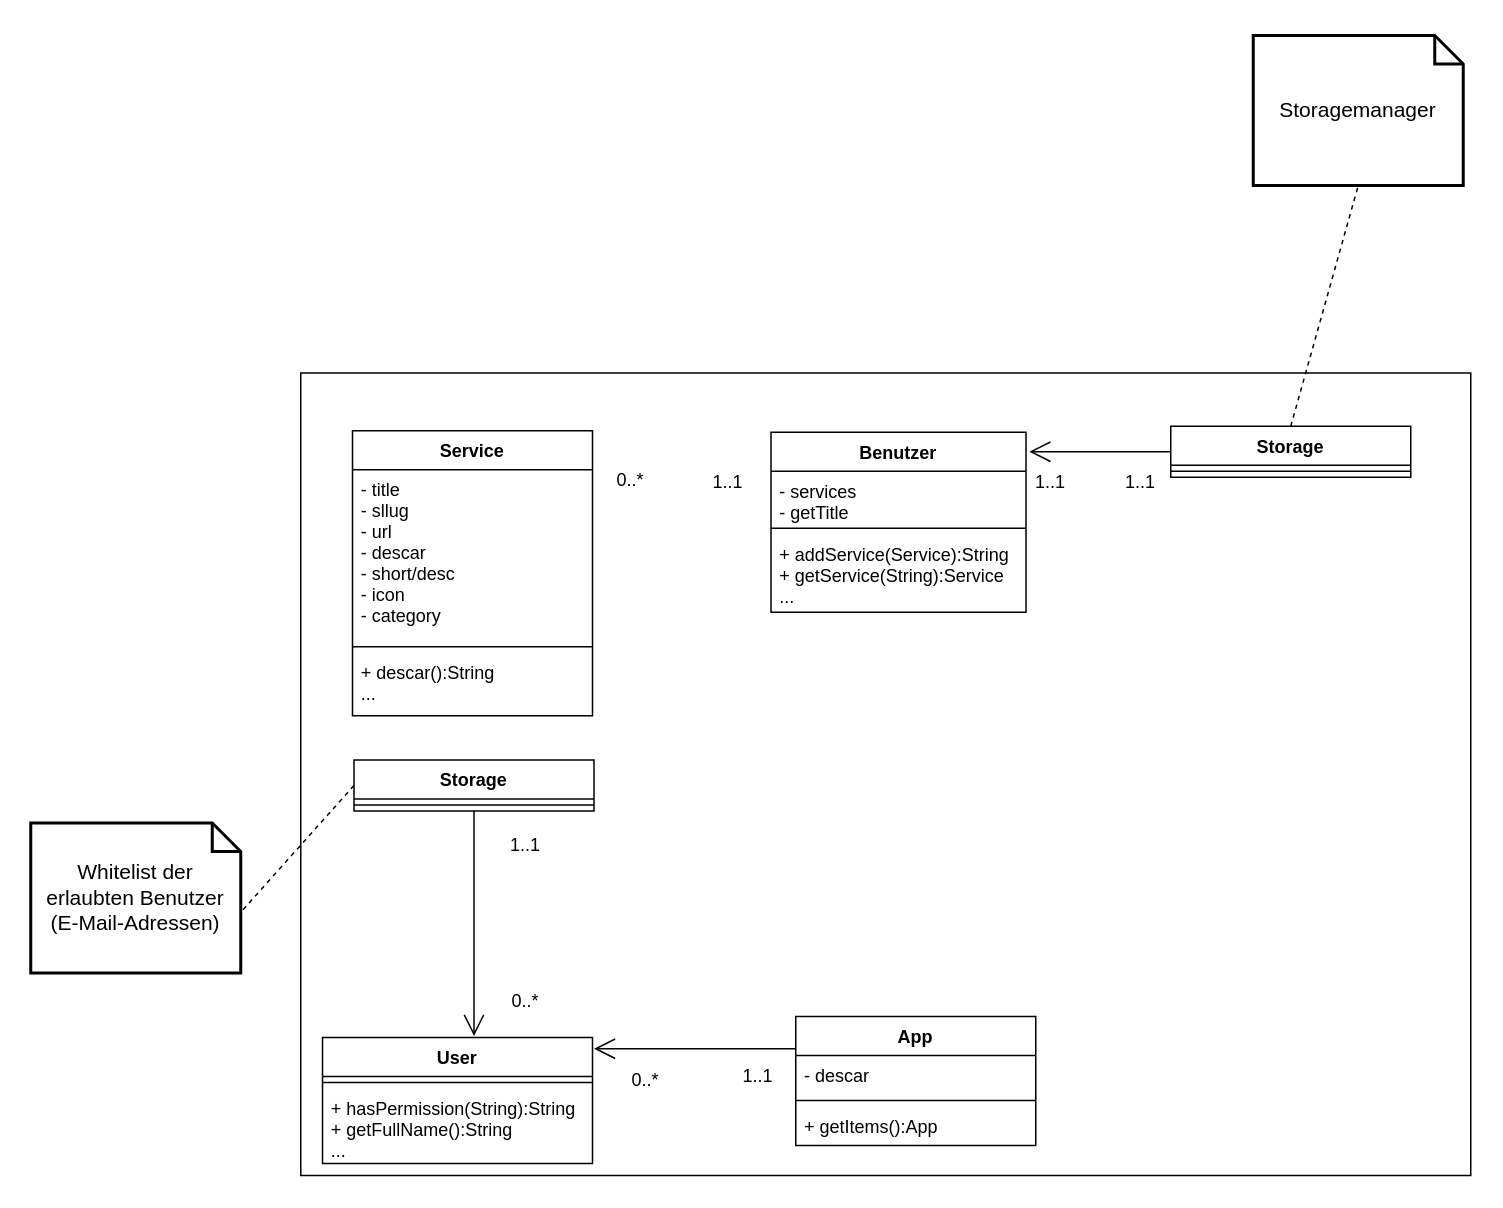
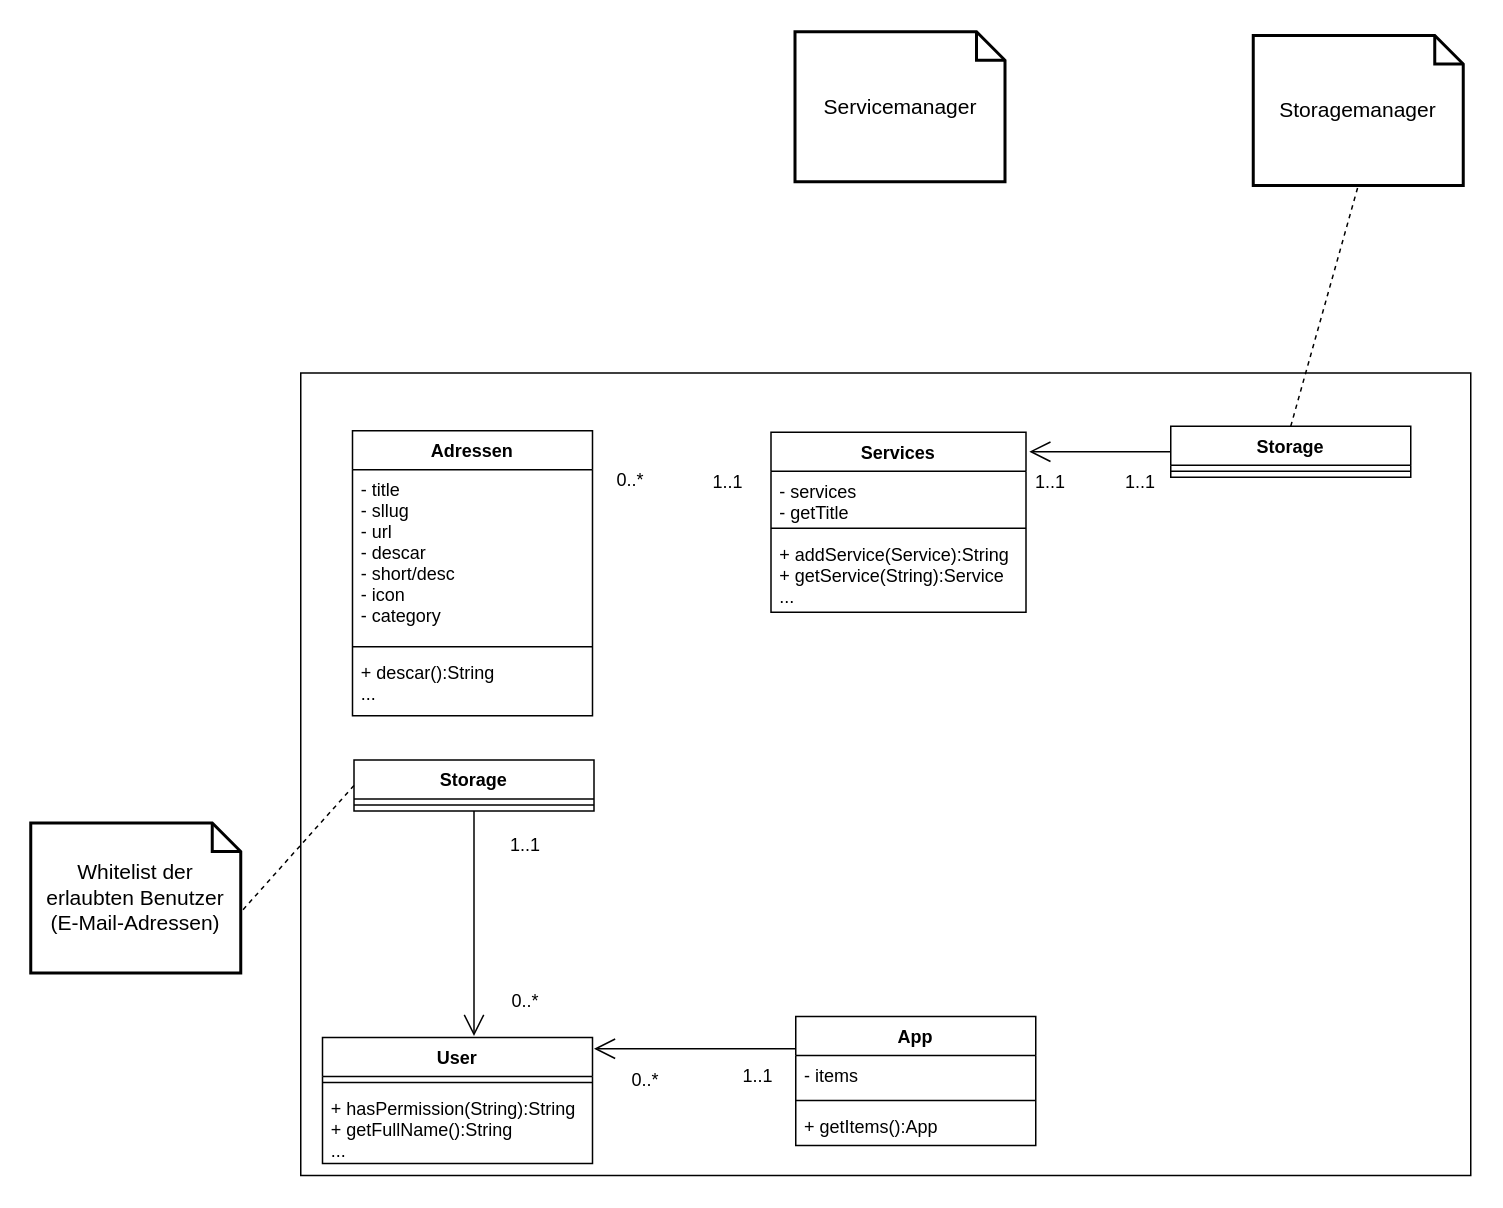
none -> (900, 107)
(472, 451) -> (472, 451)
(898, 452) -> (898, 452)
(842, 1076) -> (835, 1076)
